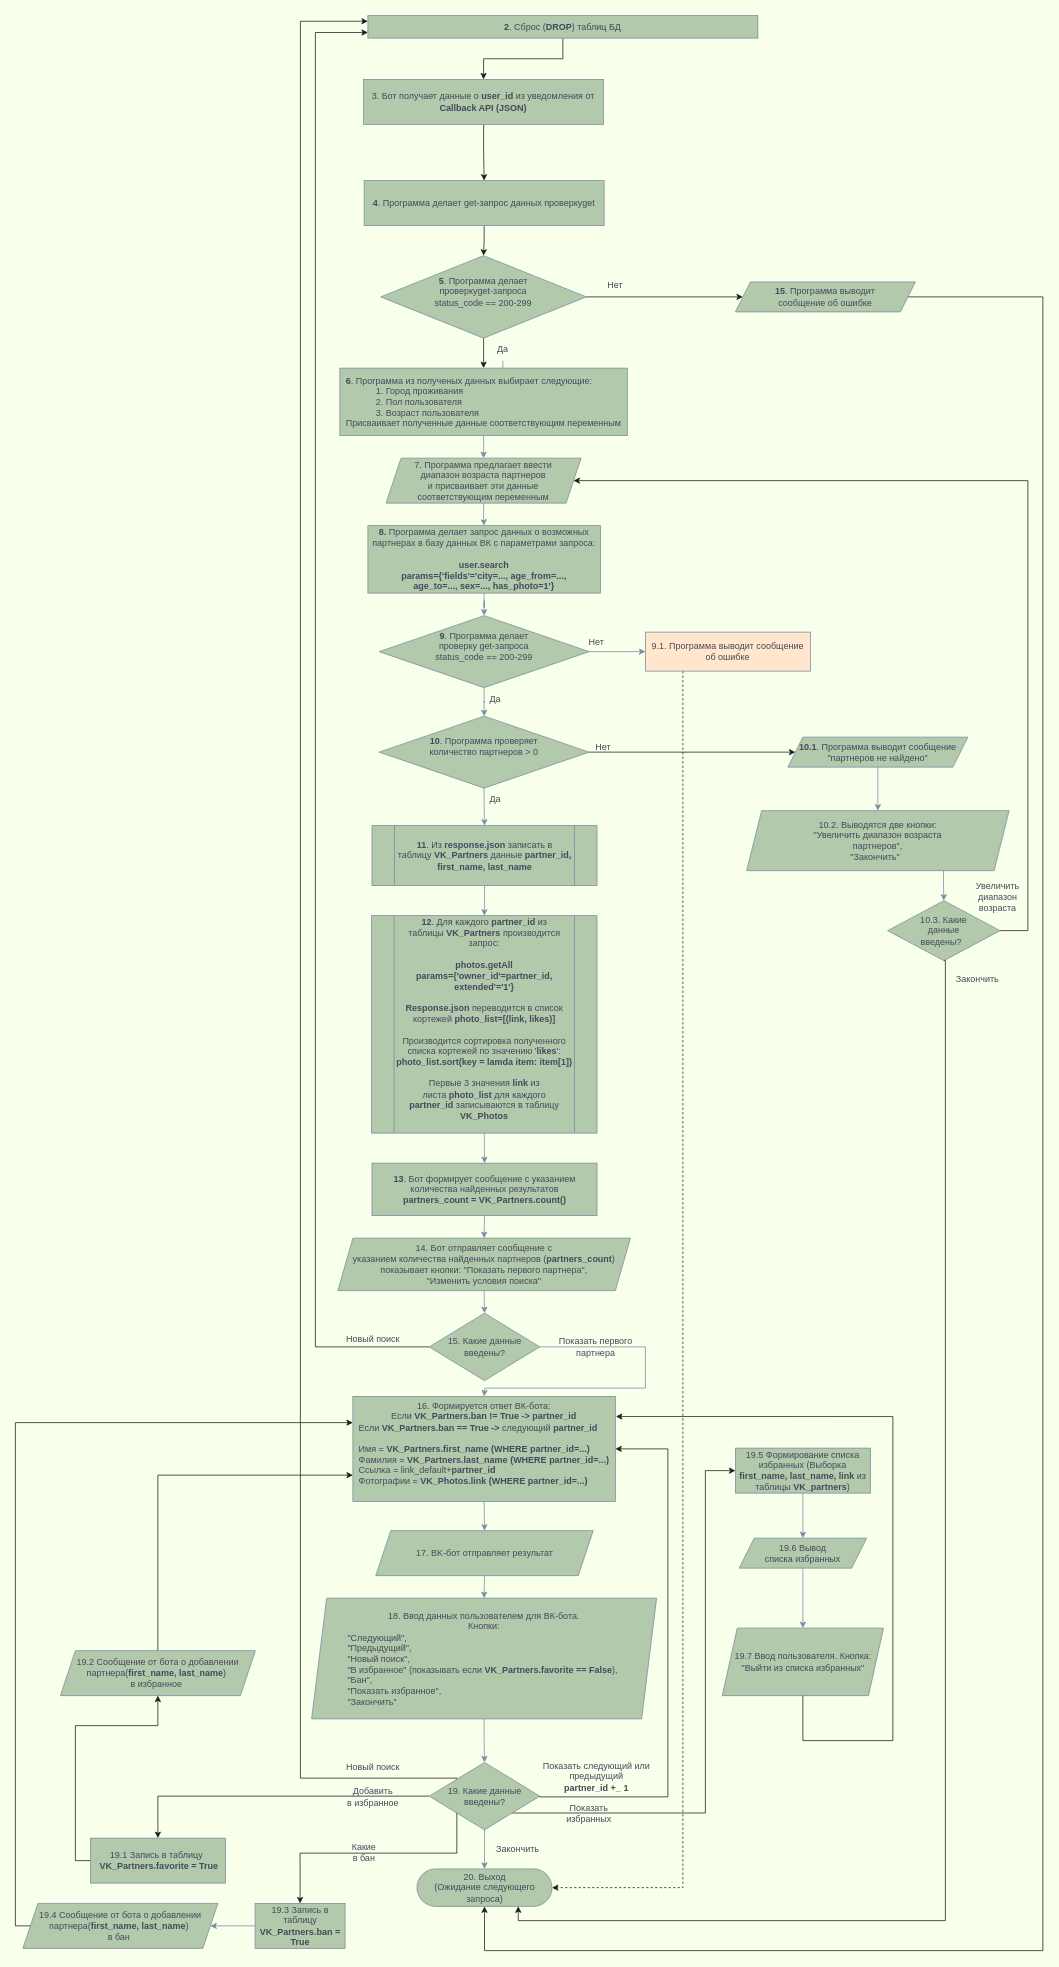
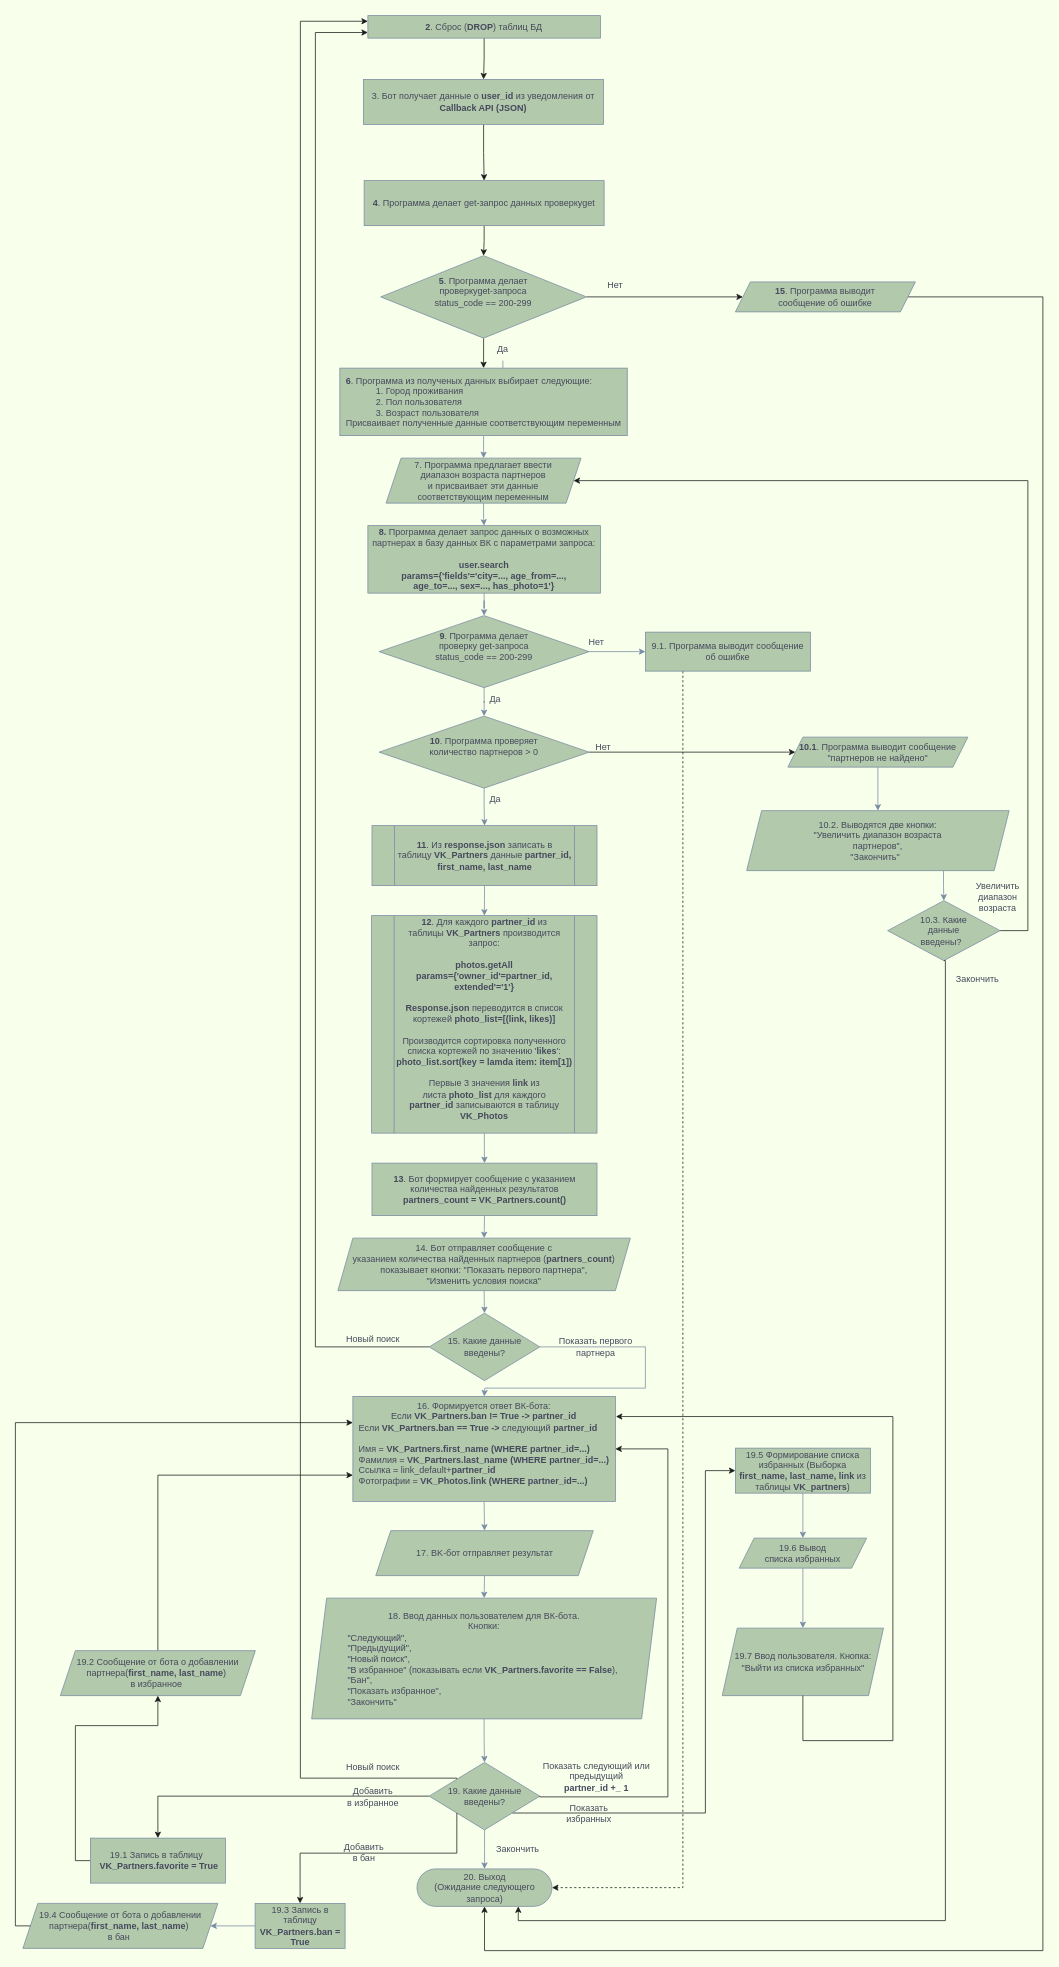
(563, 27) -> (484, 27)
(728, 651) -> (728, 651)
(364, 1852) -> (364, 1852)
